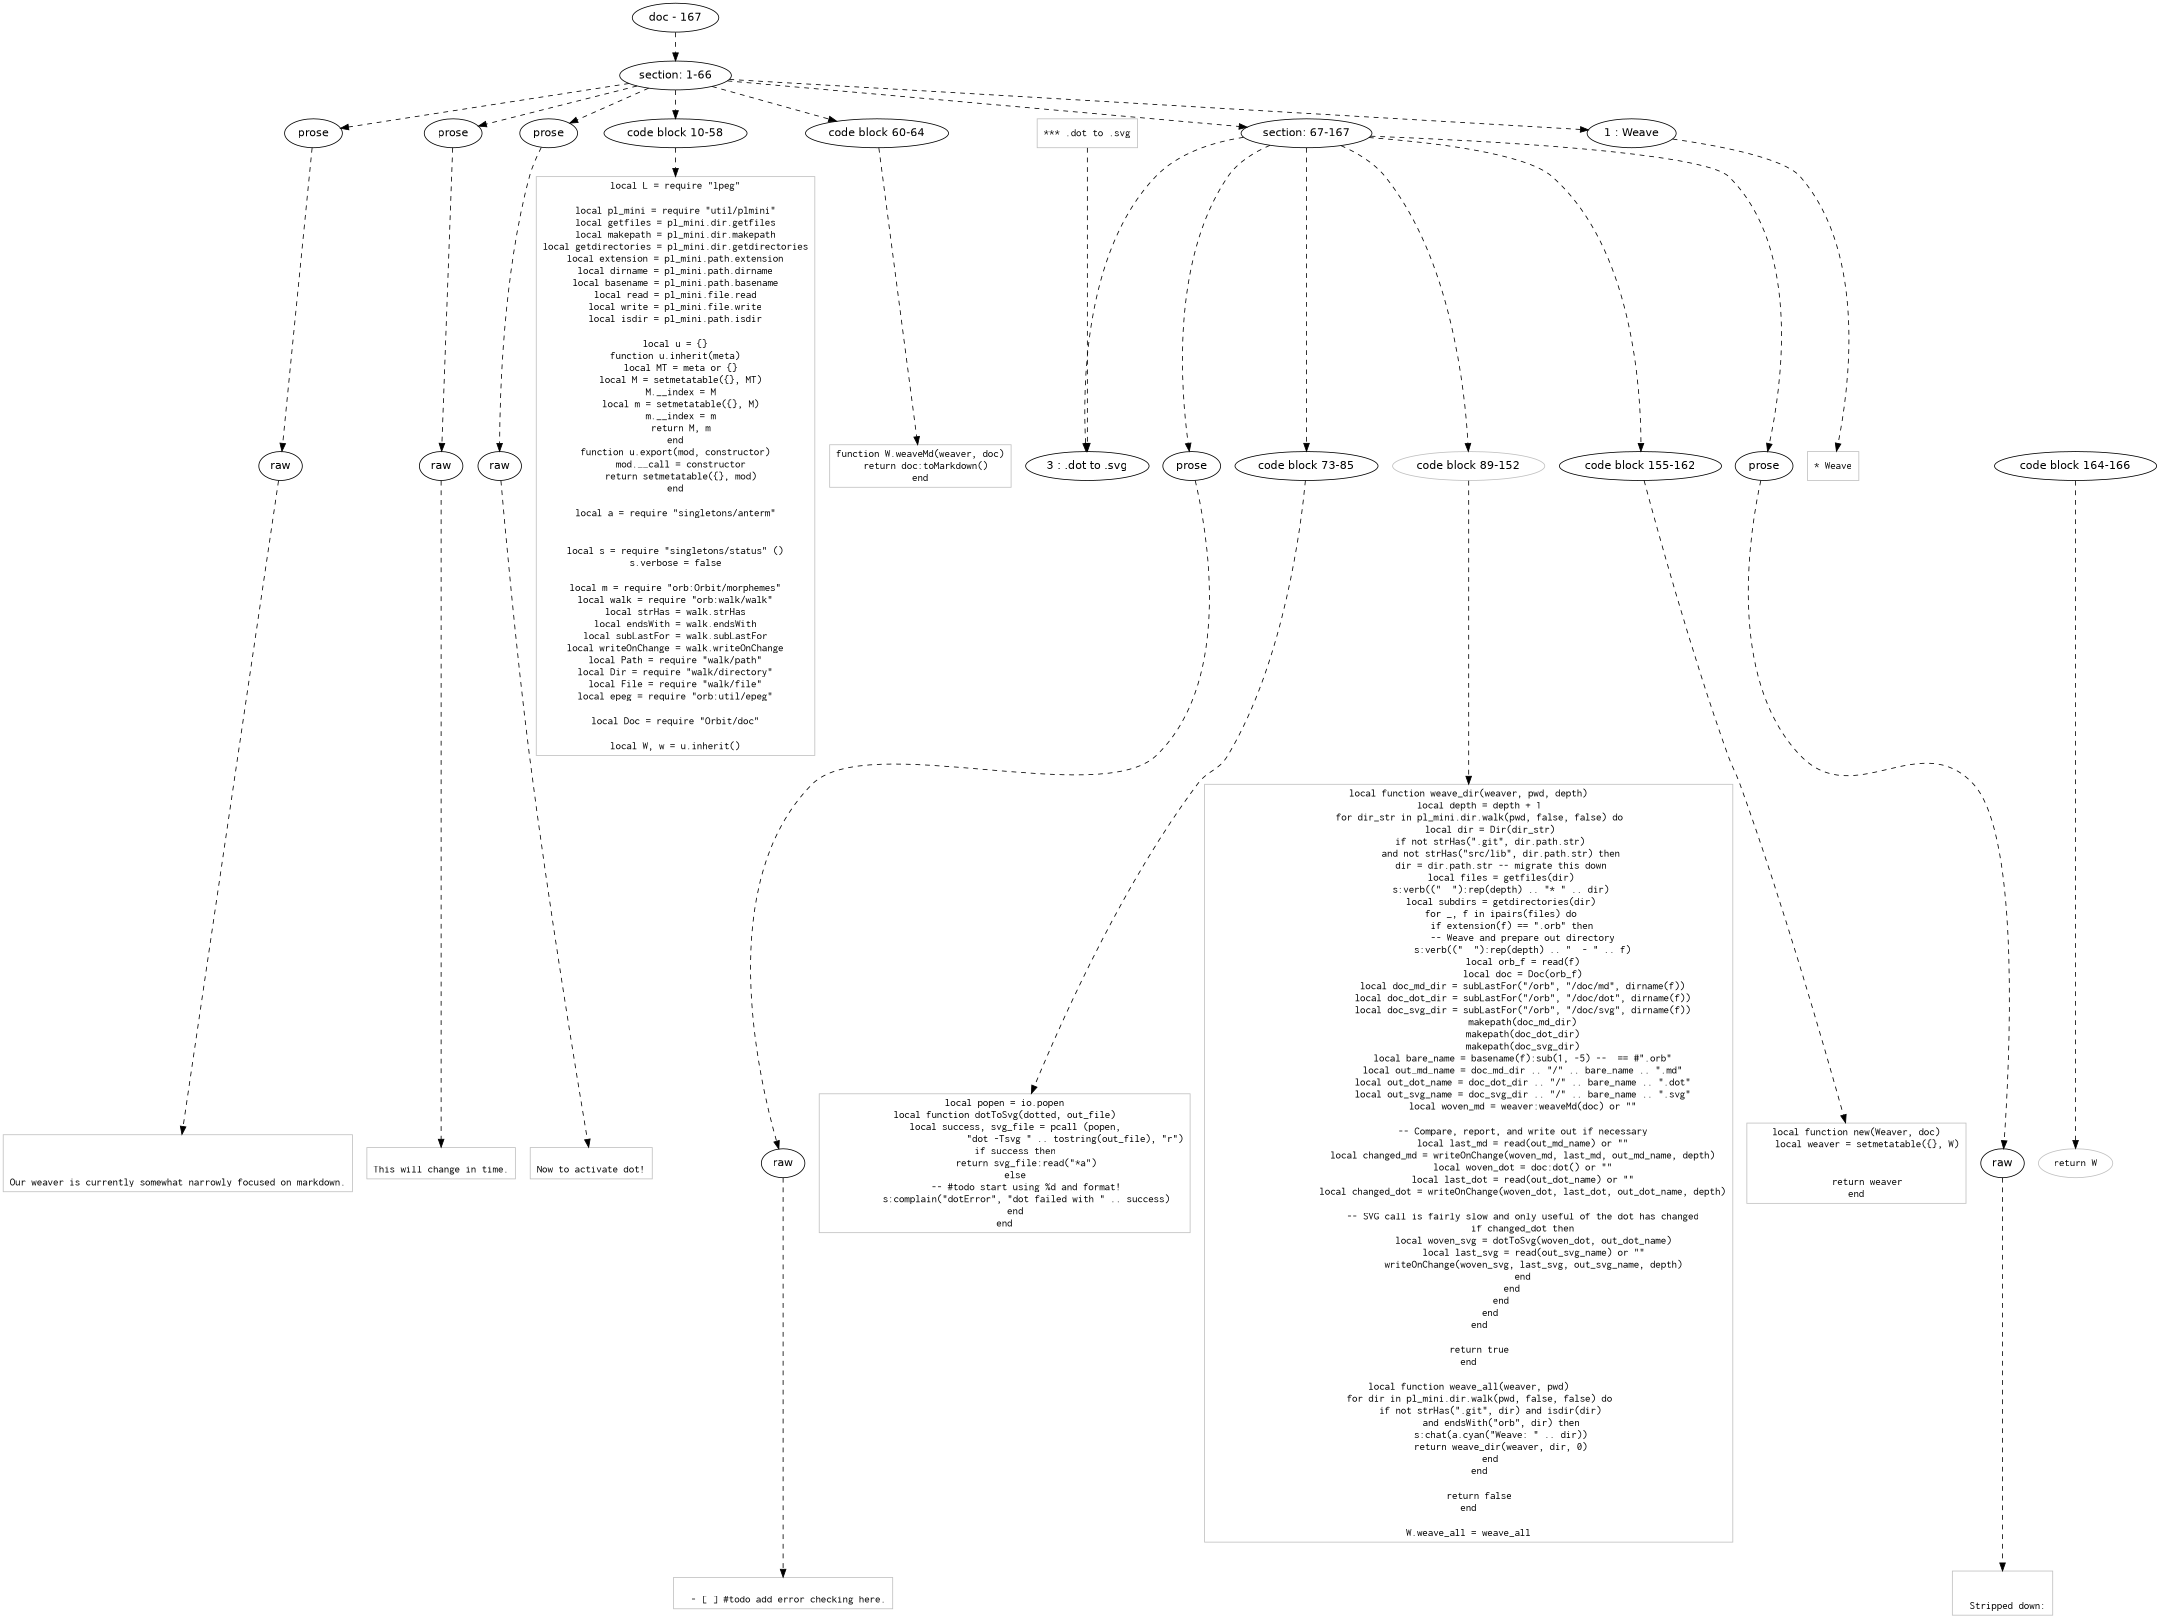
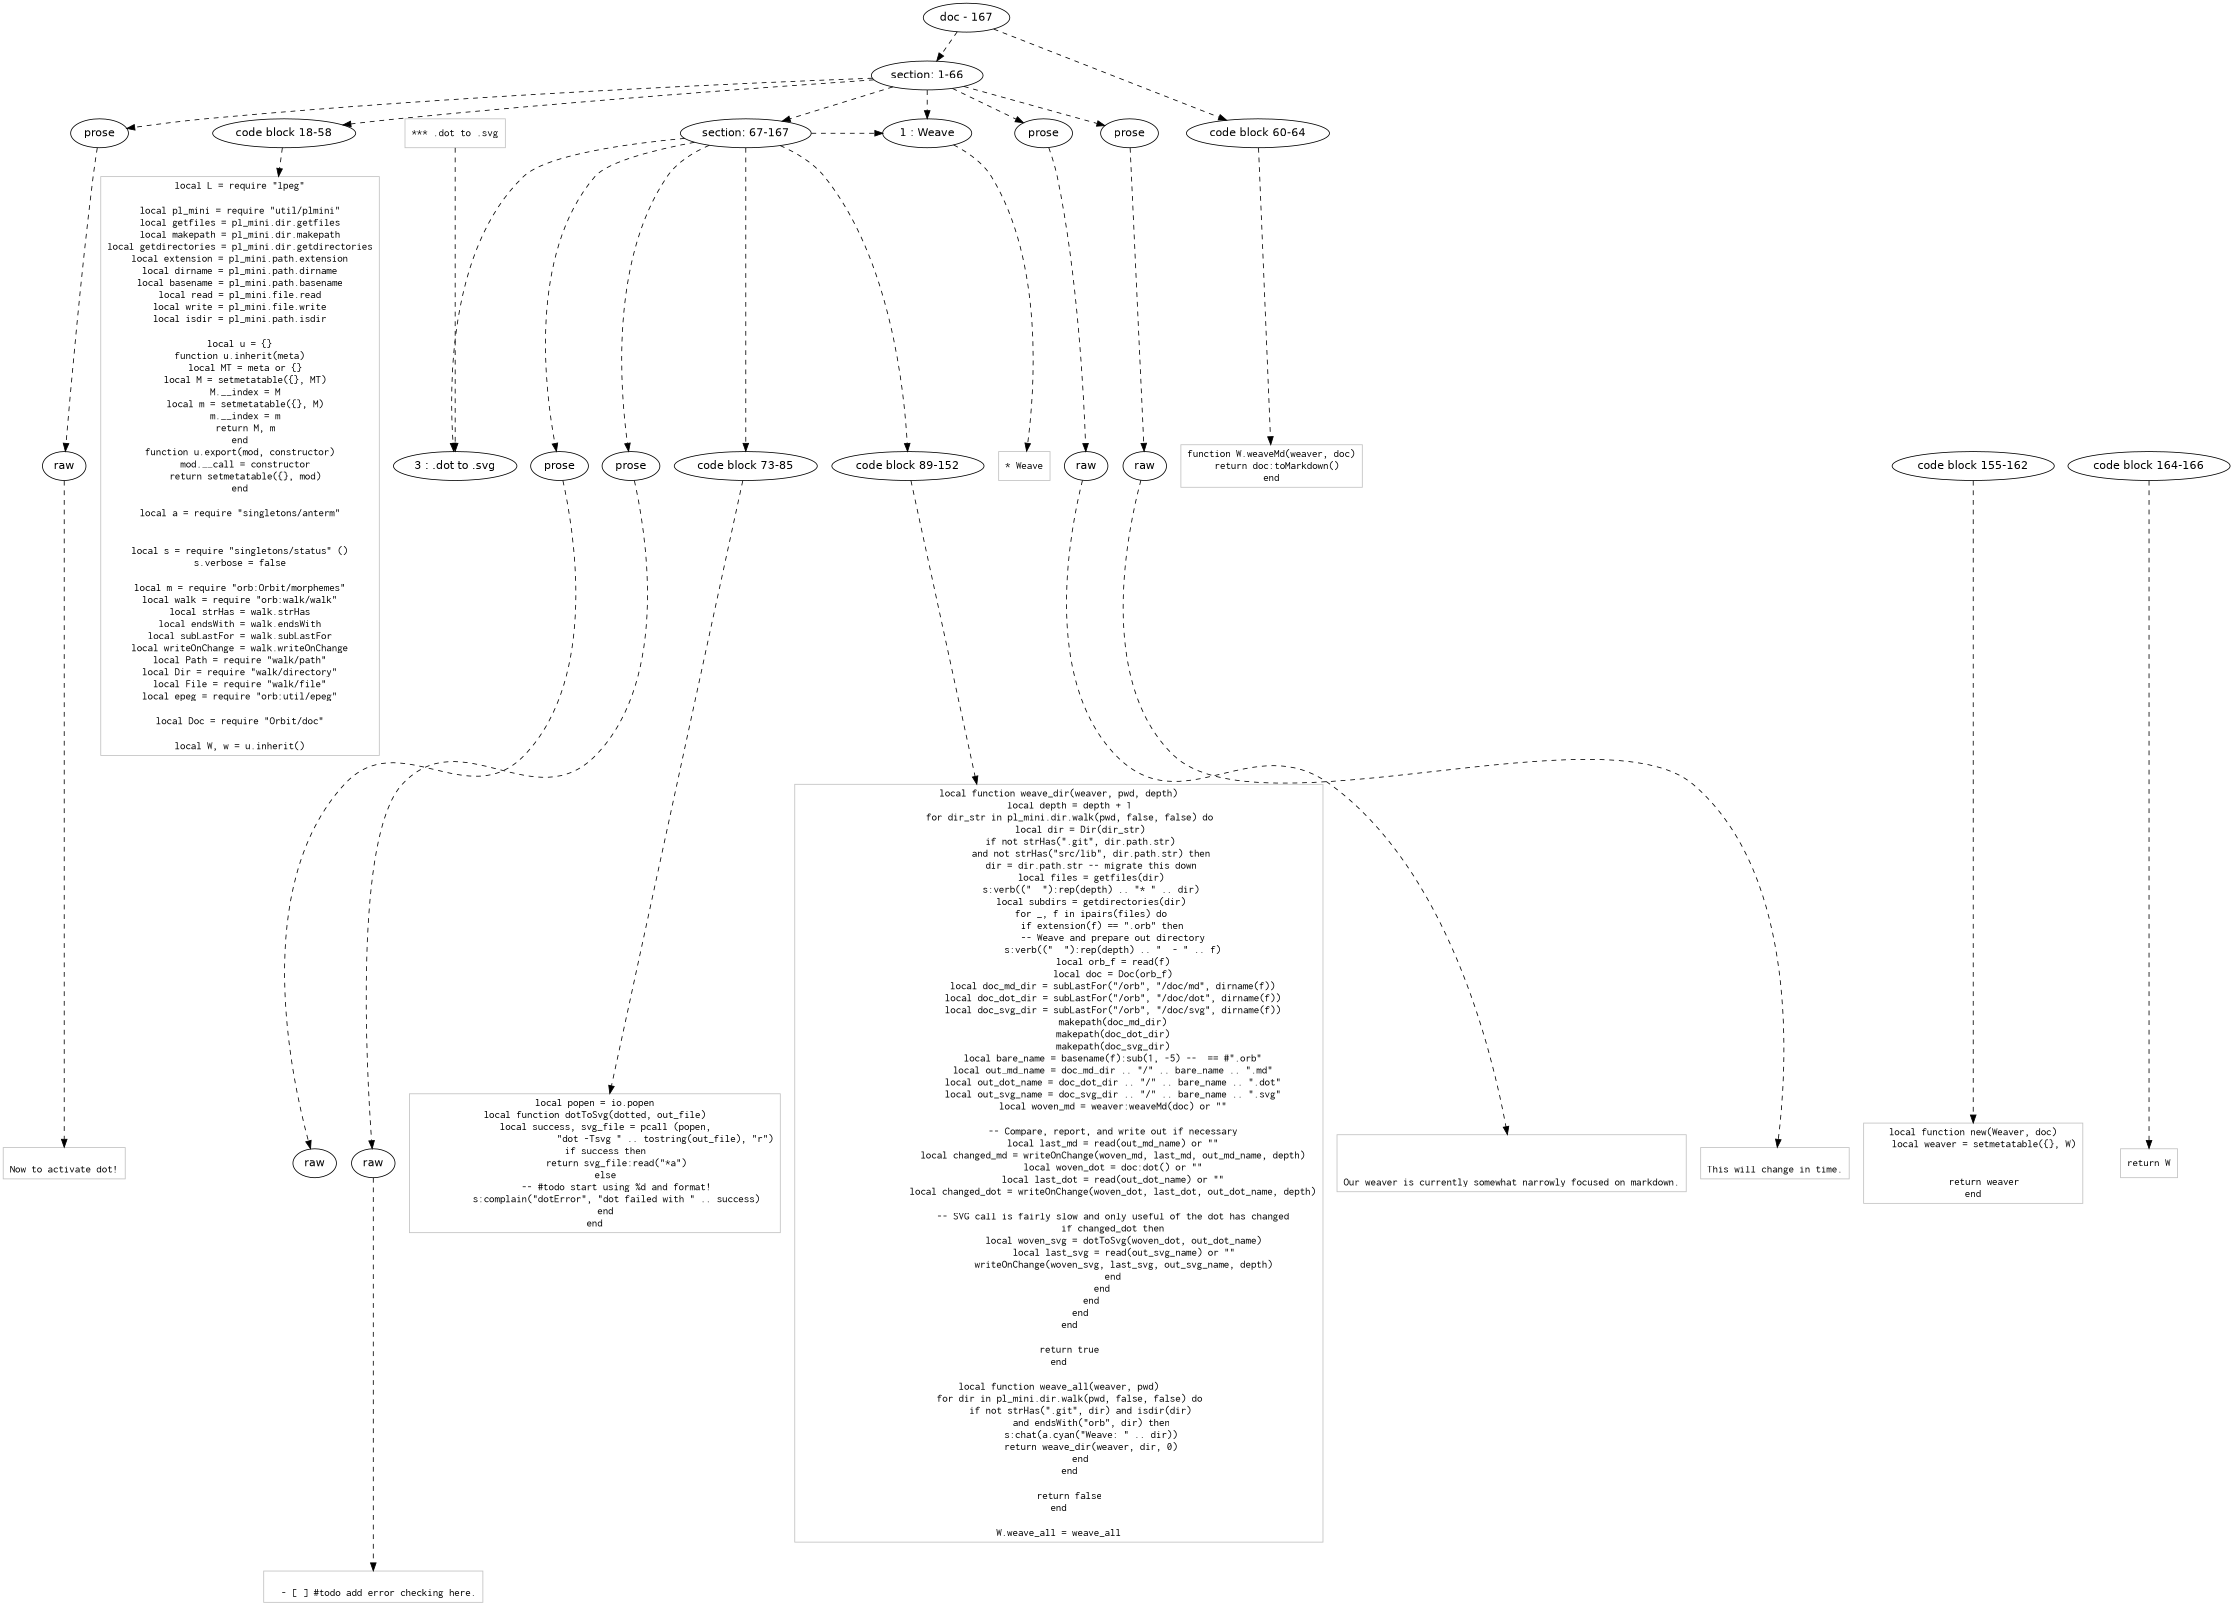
(770, 103) -> (1106, 73)
(676, 133) -> (284, 133)
(1584, 215) -> (843, 133)
(1469, 466) -> (908, 466)
(2076, 1163) -> (2149, 1163)
(2003, 1593) -> none
